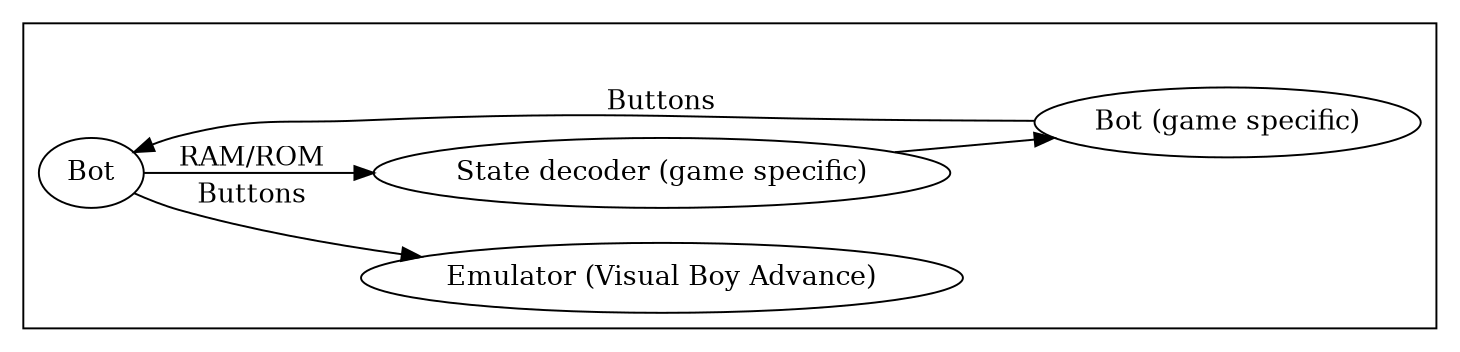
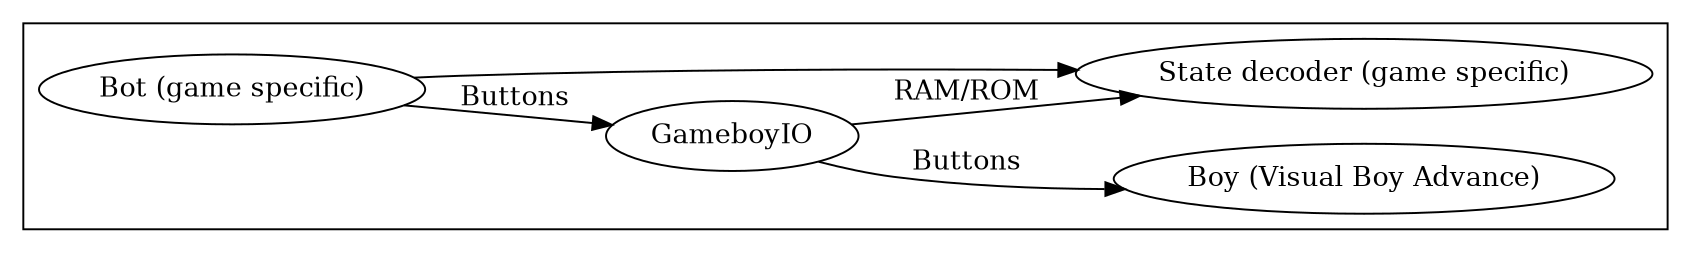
(965, 146) -> (736, 70)
(91, 173) -> (732, 136)
(662, 278) -> (1364, 179)
